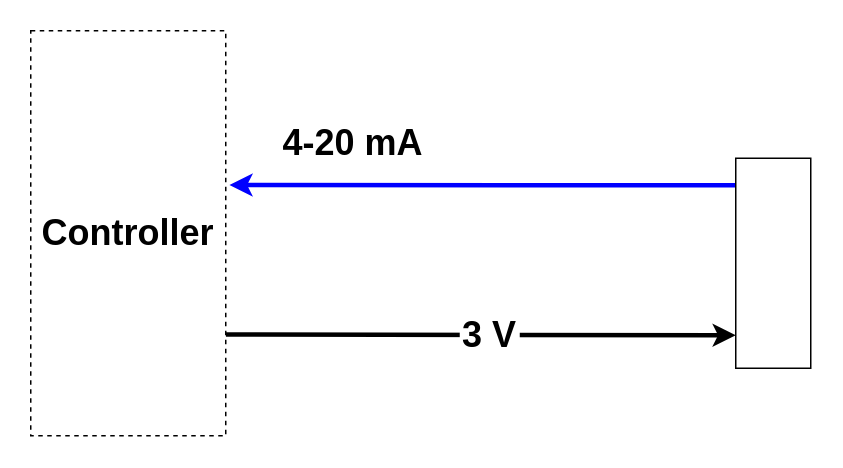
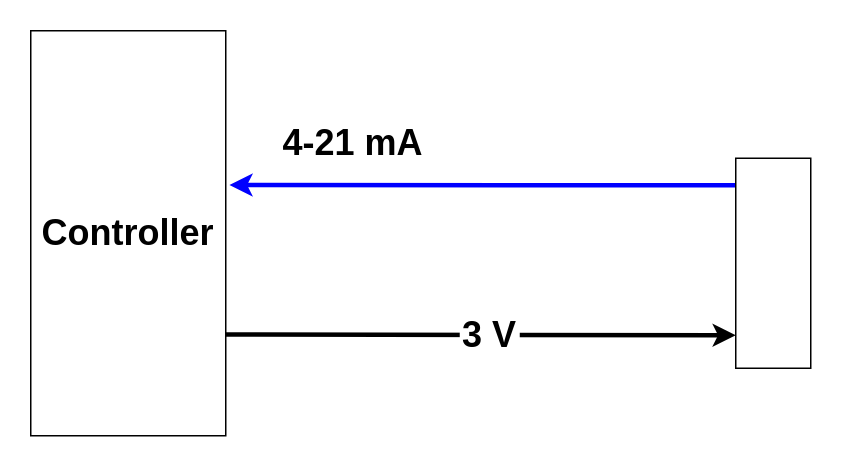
(353, 143) -> (353, 143)
(128, 233) -> (128, 233)
